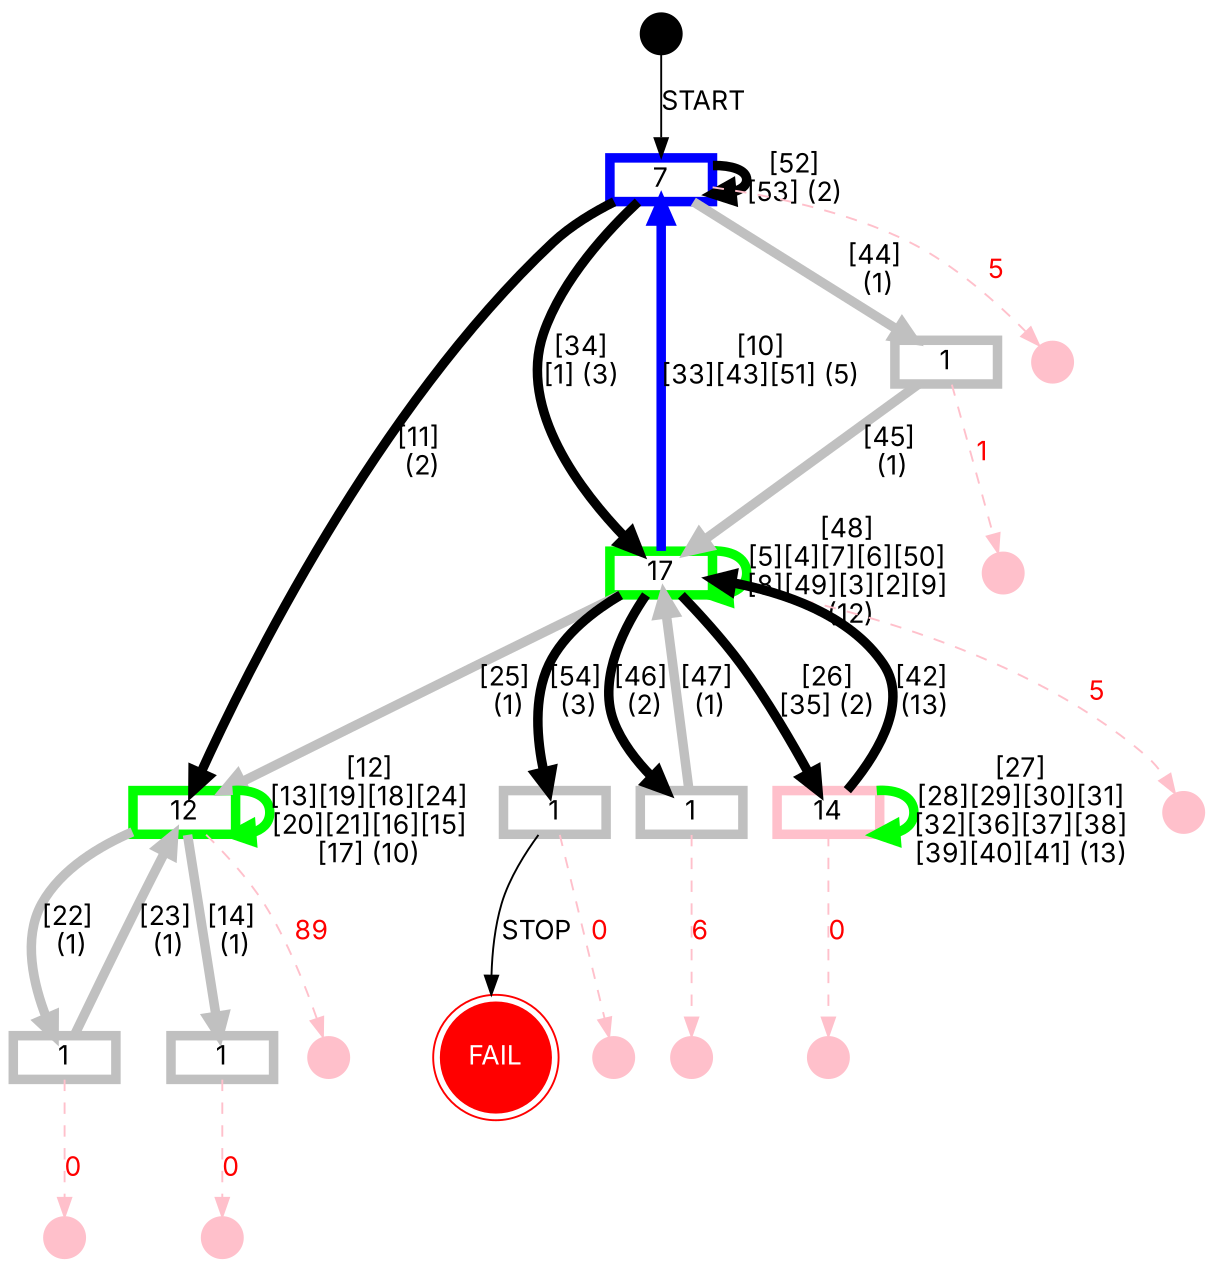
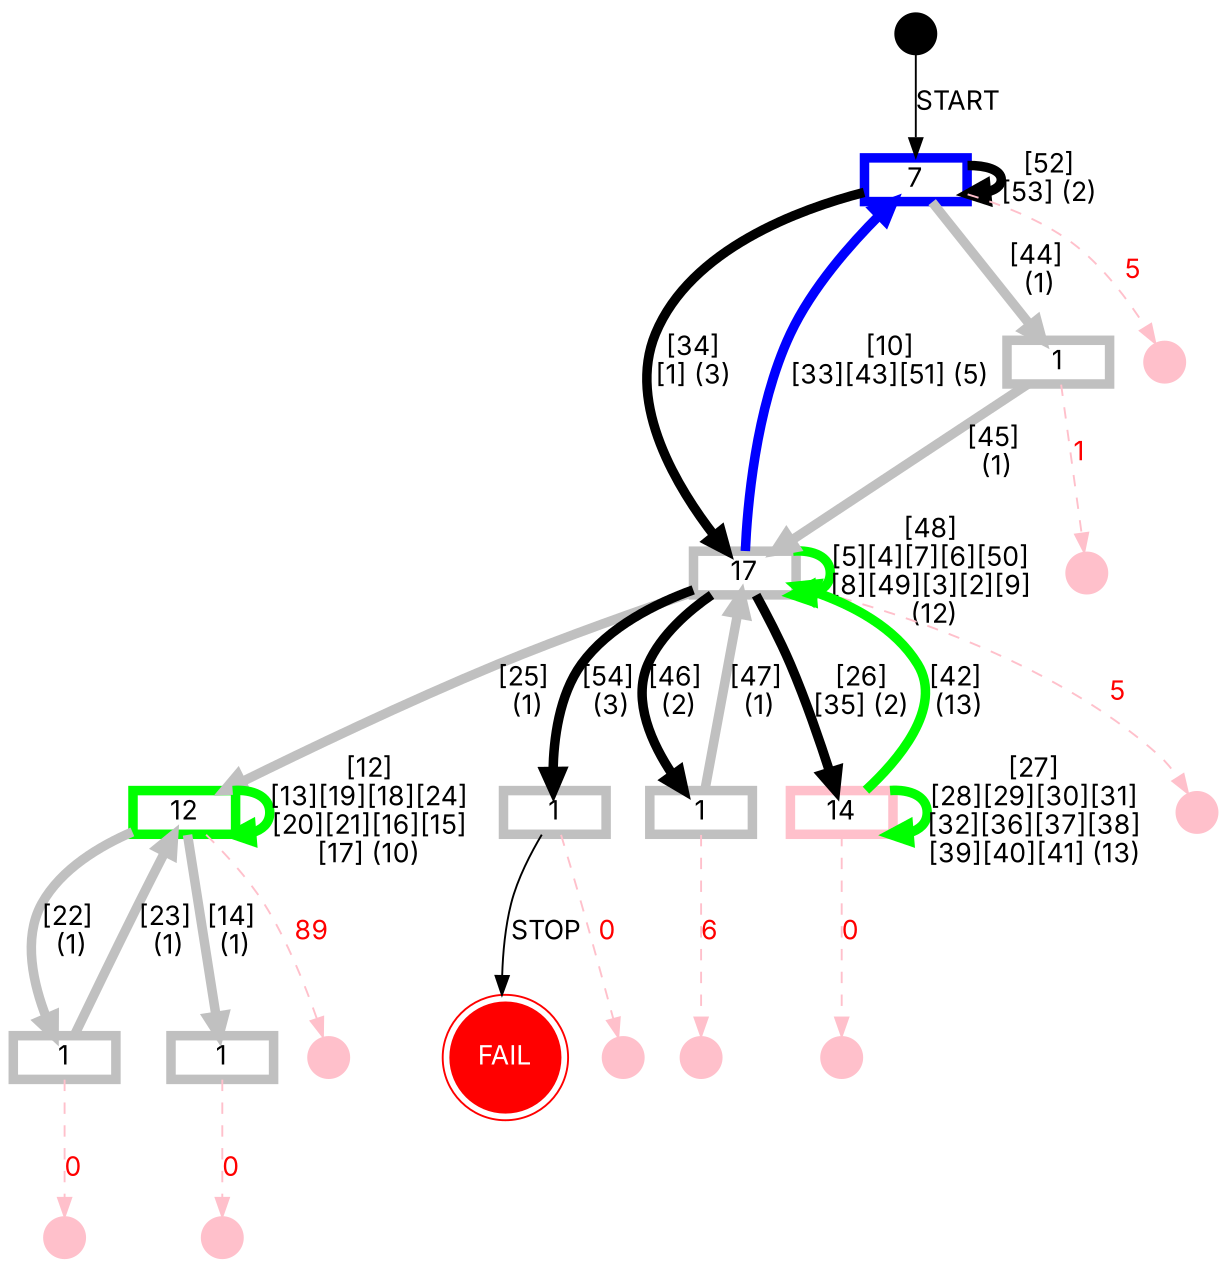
(373, 461) -> none
(661, 573) -> (745, 573)
(872, 650) -> (921, 673)
